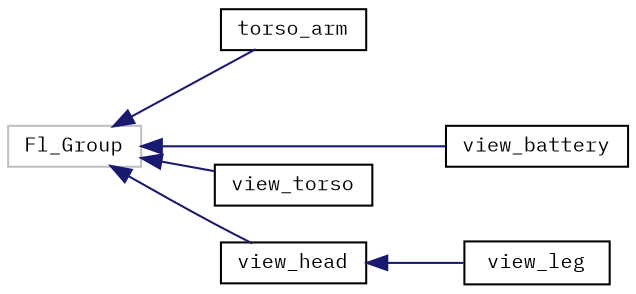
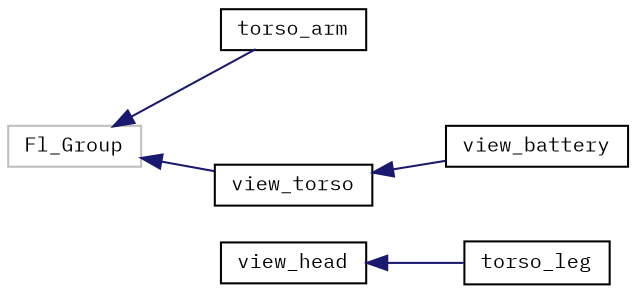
(304, 146) -> (419, 165)
(190, 211) -> none
(537, 263) -> (537, 263)
